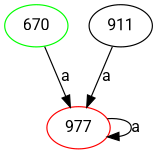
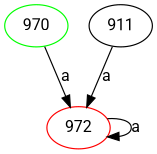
(36, 26) -> (36, 26)
(79, 128) -> (79, 128)
